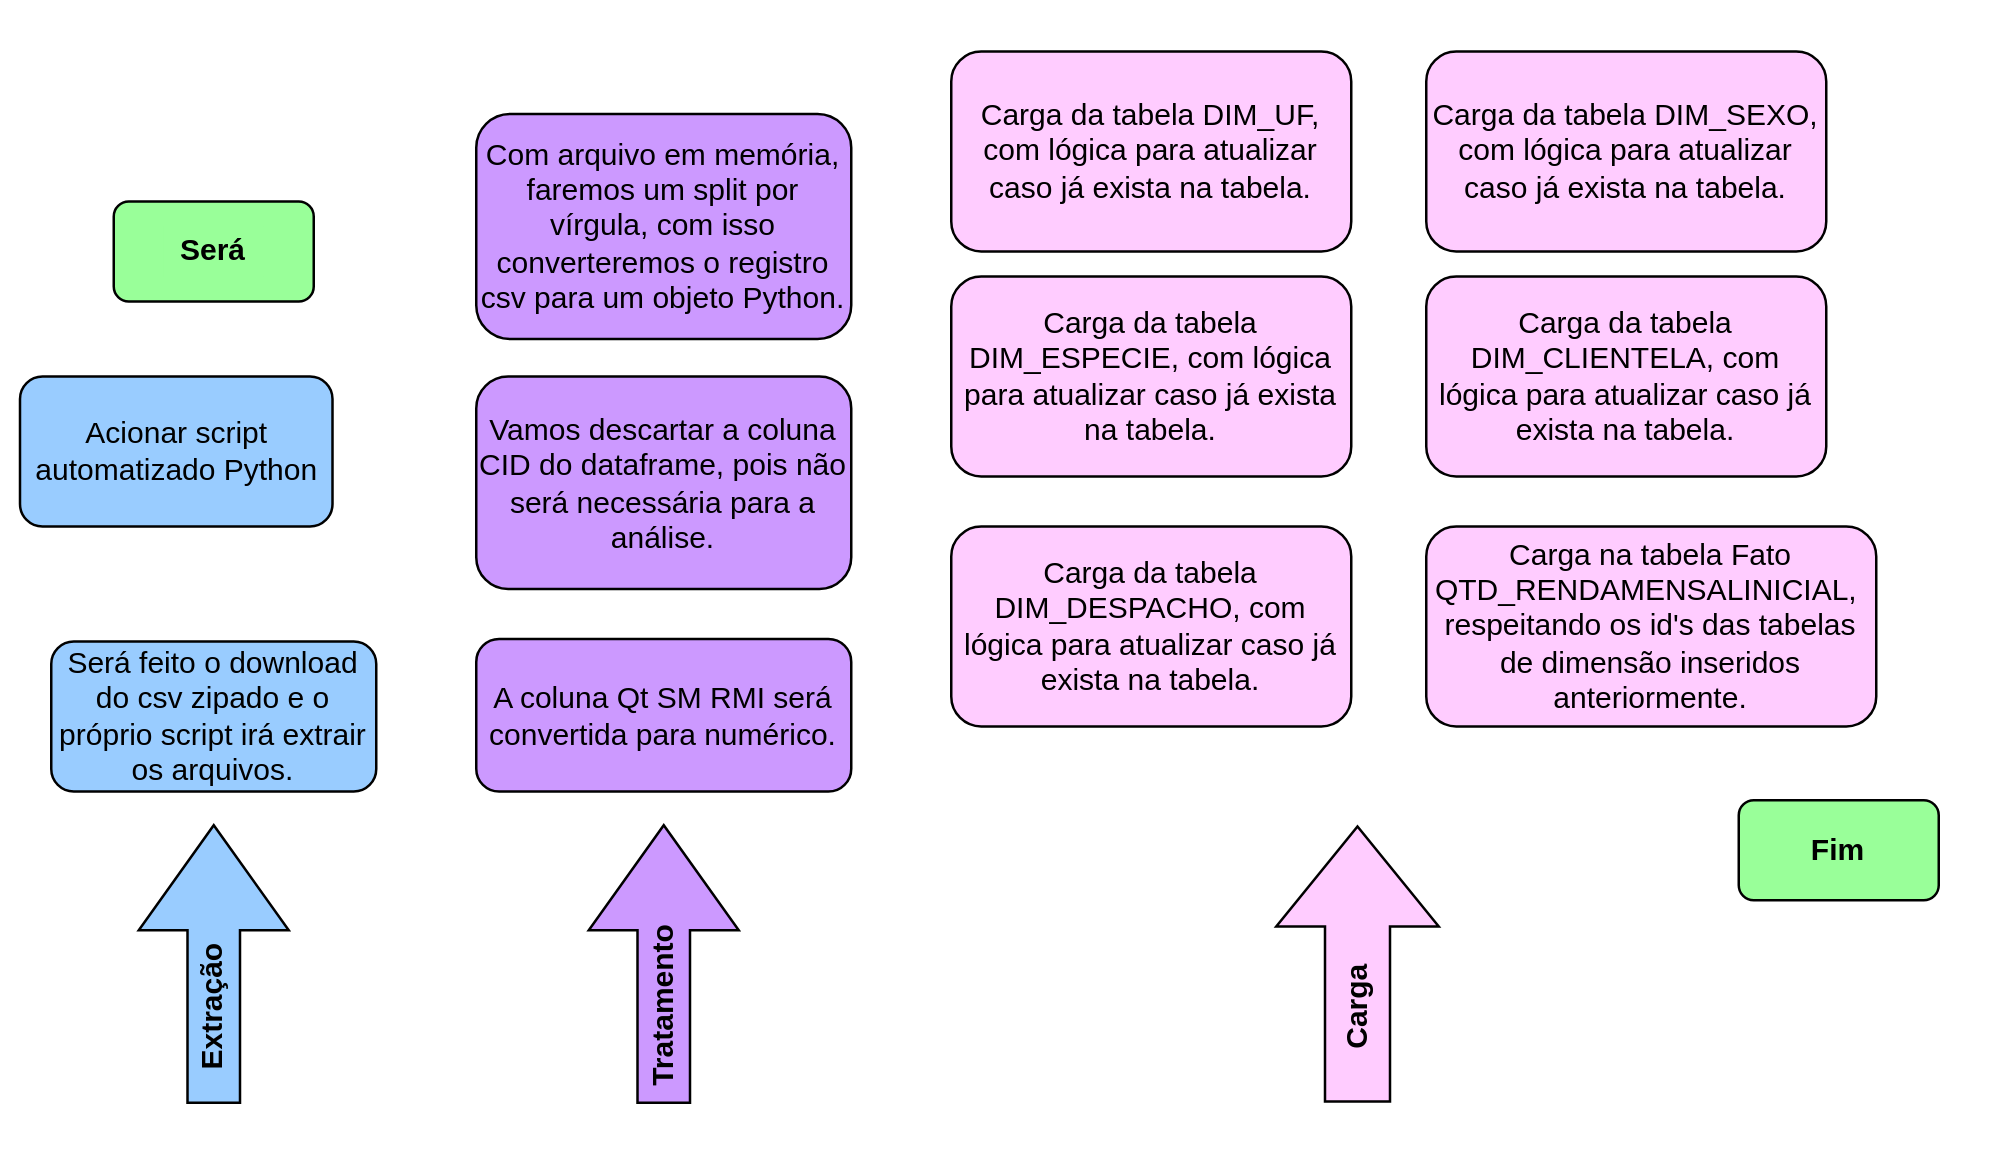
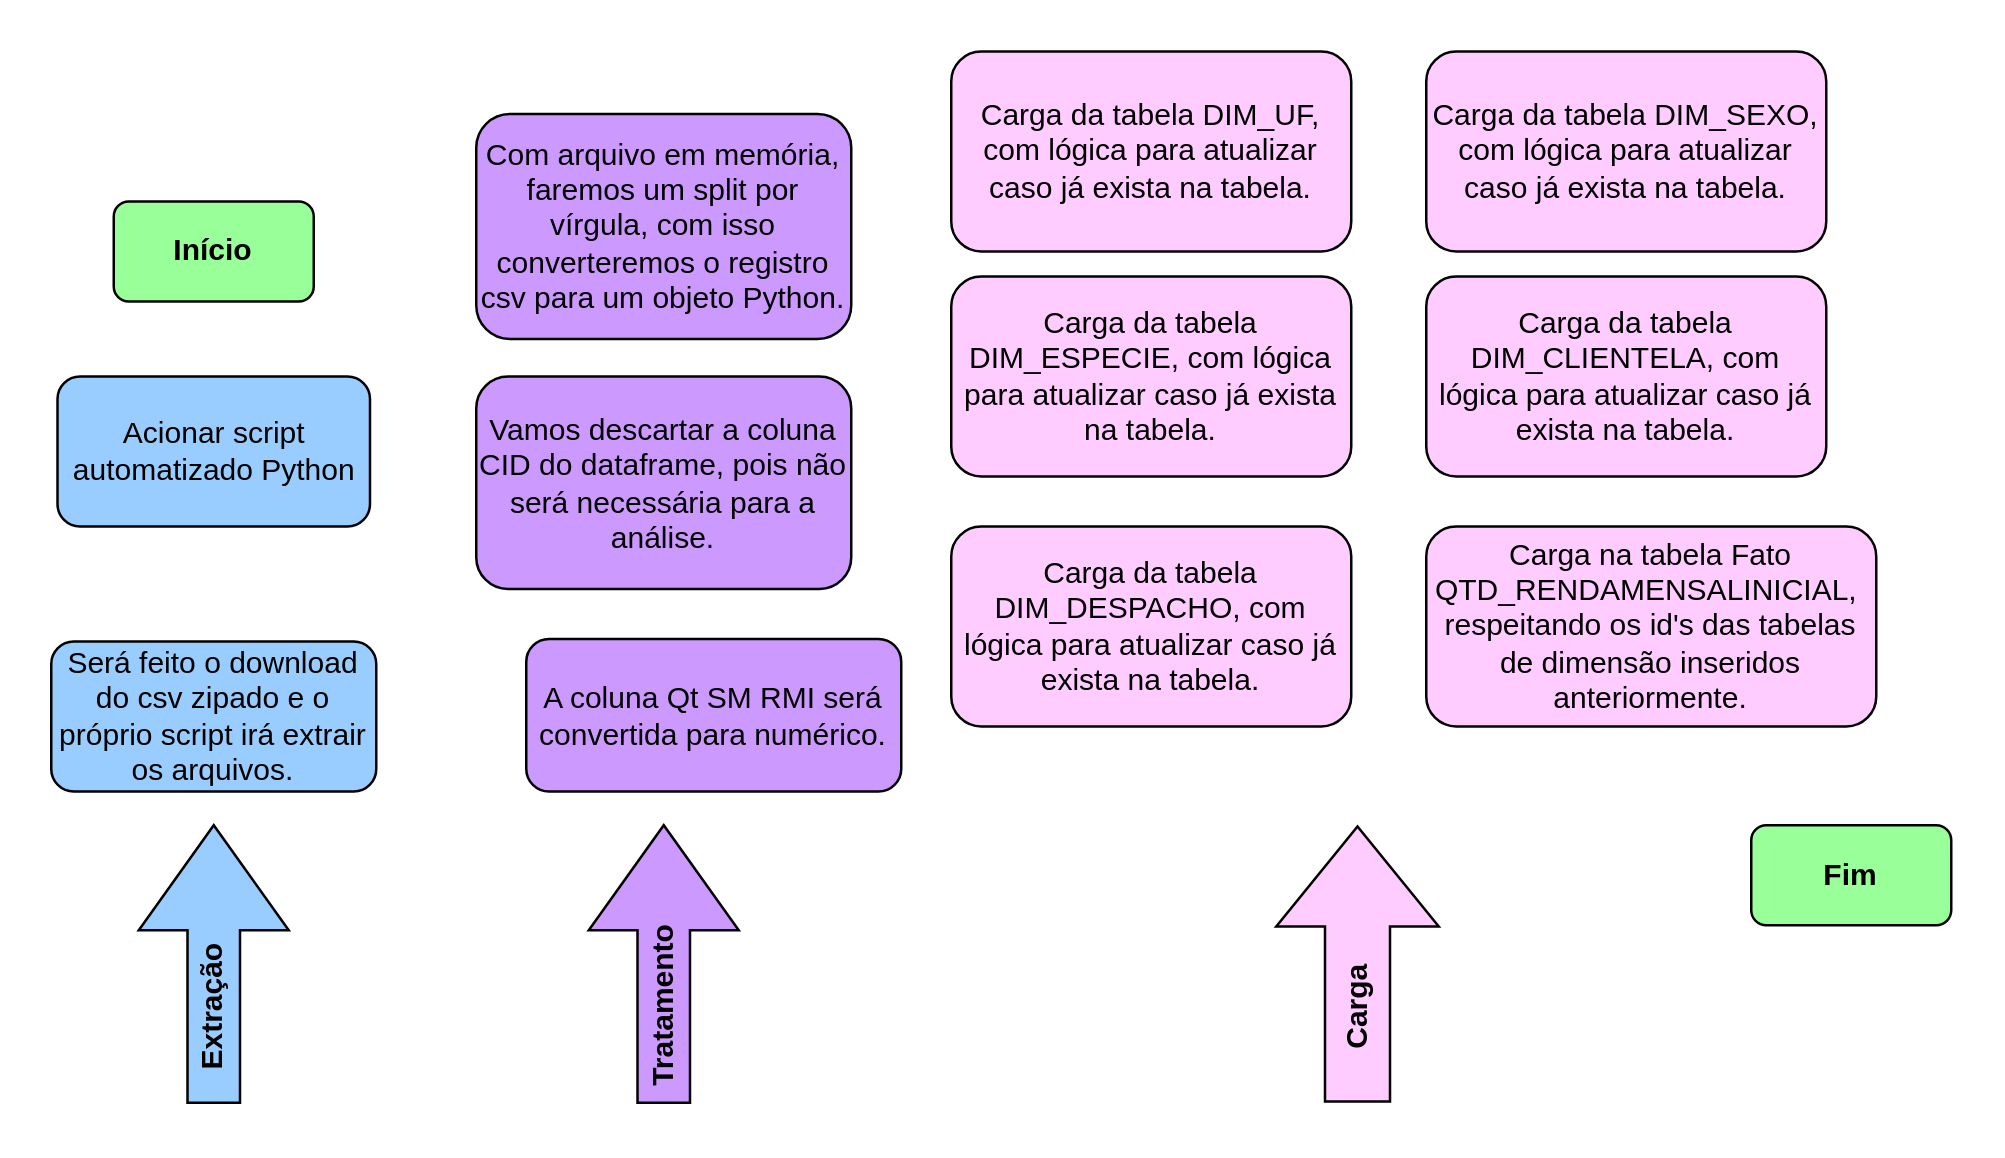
(214, 251) -> (214, 251)
(176, 451) -> (214, 451)
(664, 715) -> (714, 715)
(1839, 850) -> (1851, 875)
